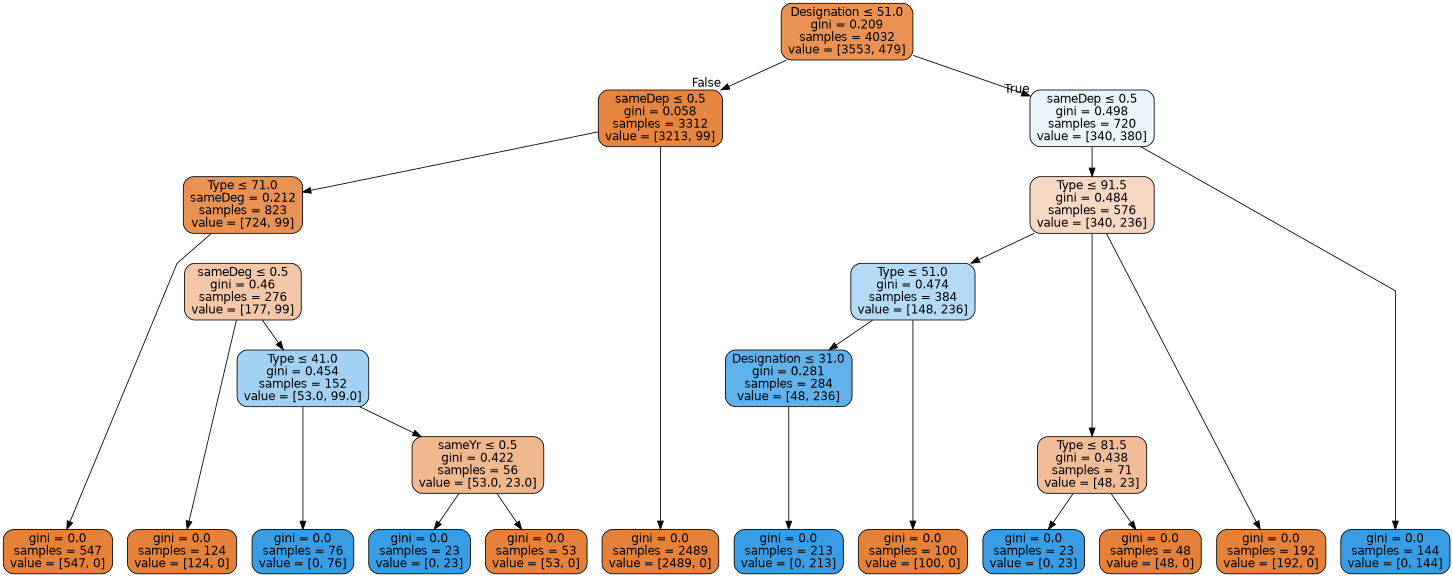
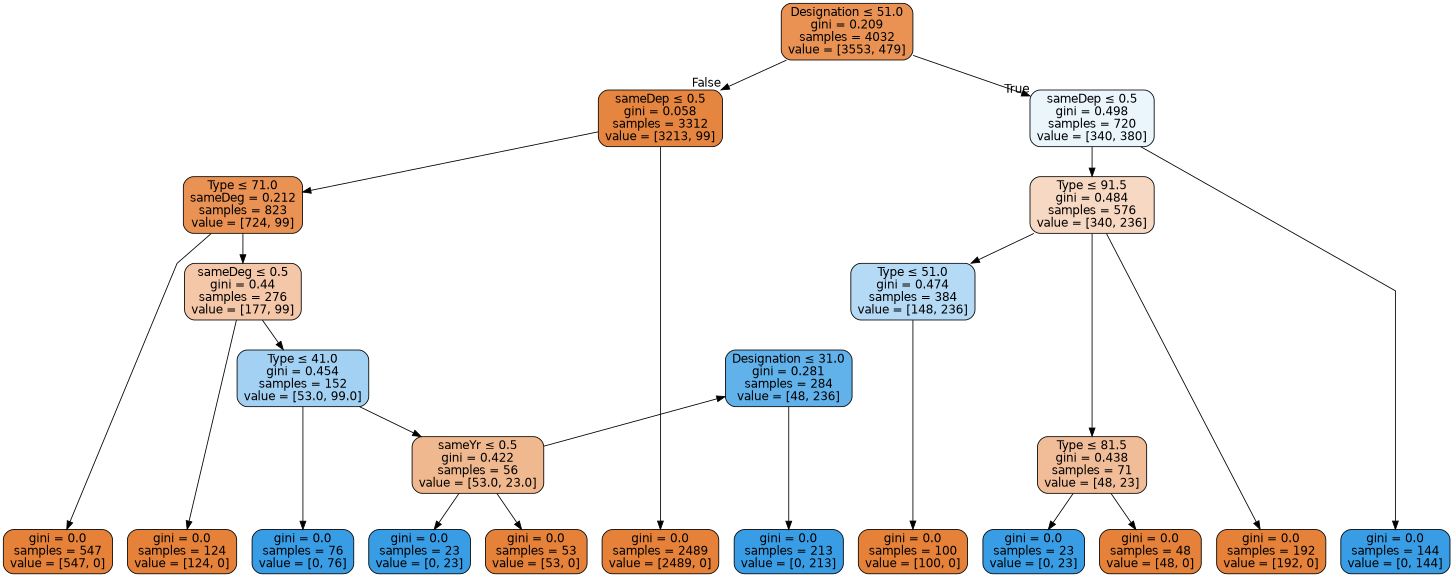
none -> (243, 244)
(243, 285) -> (243, 285)
(854, 333) -> (630, 422)
